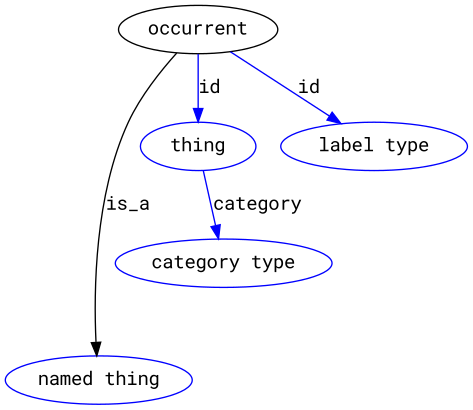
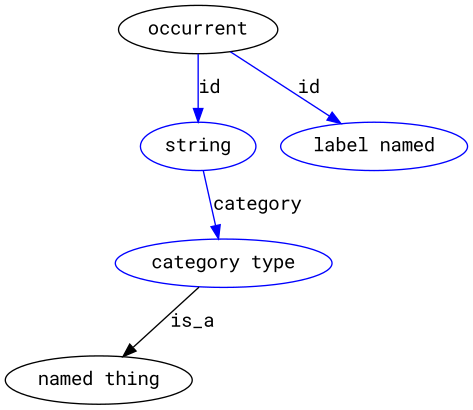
(198, 146) -> (198, 146)
(374, 146) -> (374, 146)
(107, 188) -> (166, 317)
(99, 380) -> (99, 380)
